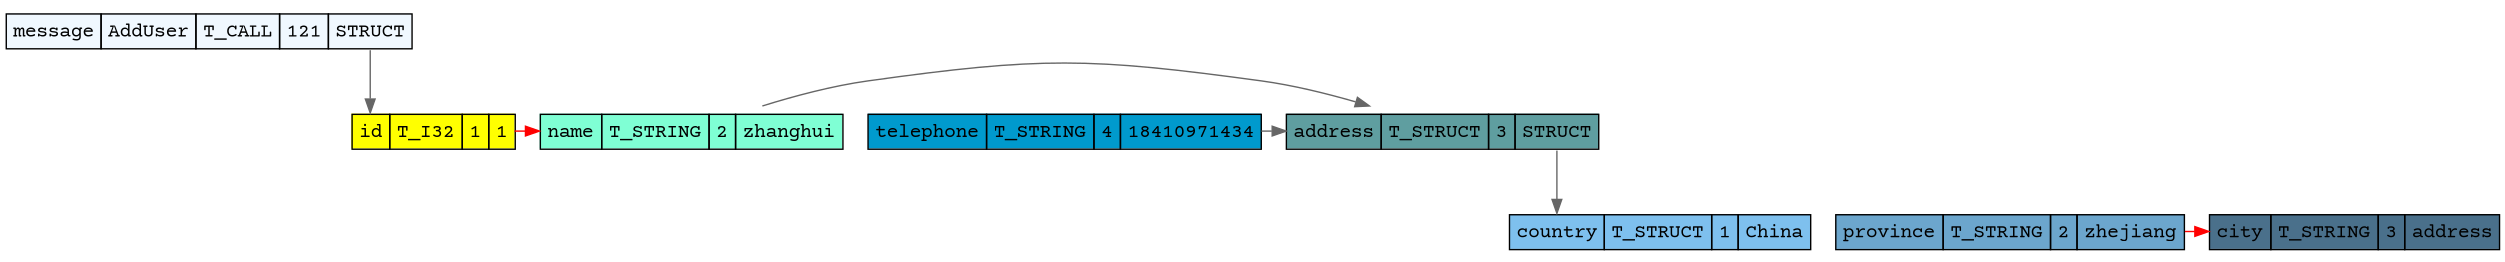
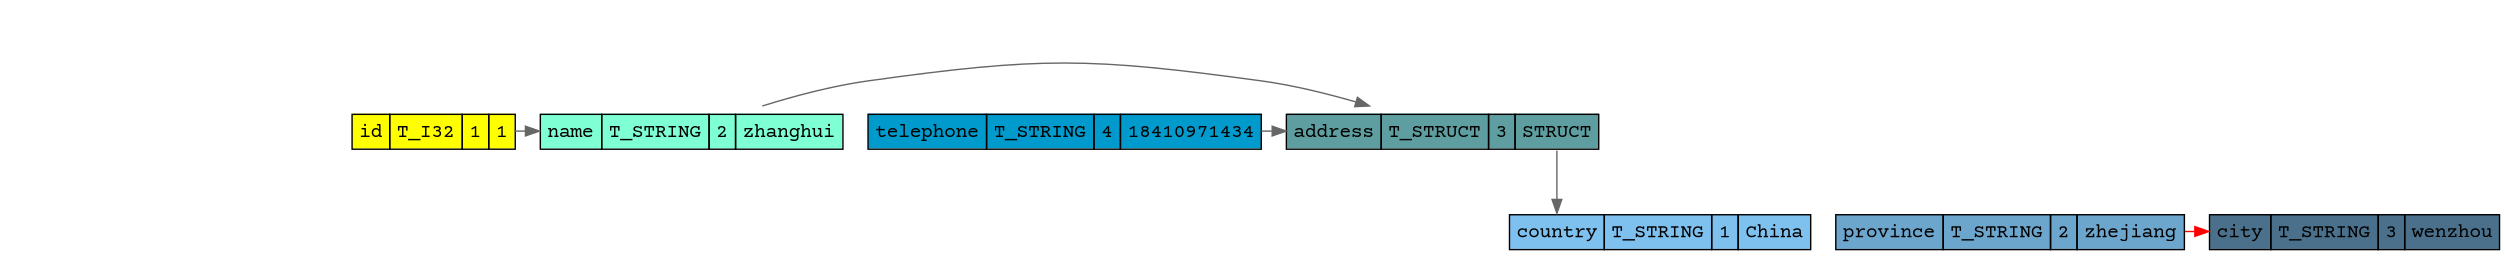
(208, 31) -> none
(520, 131) -> (520, 131)
(1658, 231) -> (1658, 231)
(2452, 231) -> (2452, 231)
